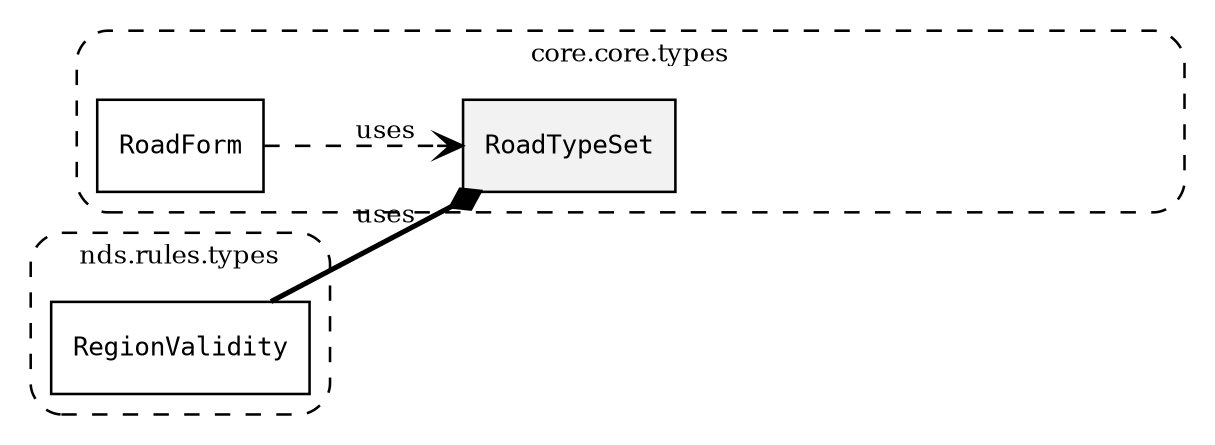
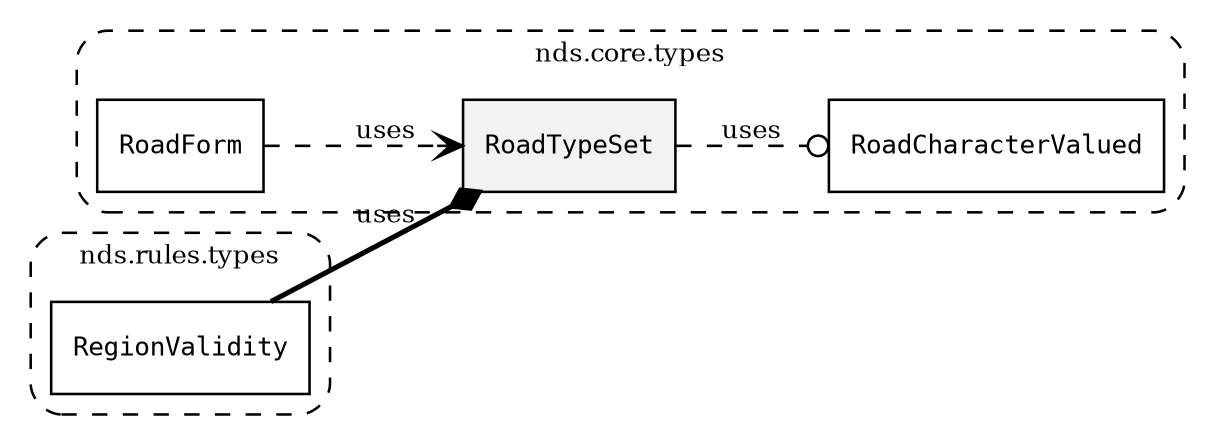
(631, 55) -> (631, 55)
none -> (996, 146)
